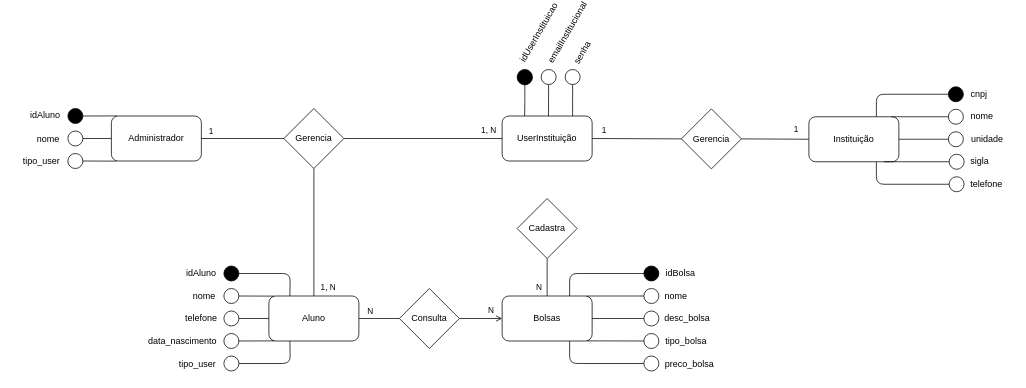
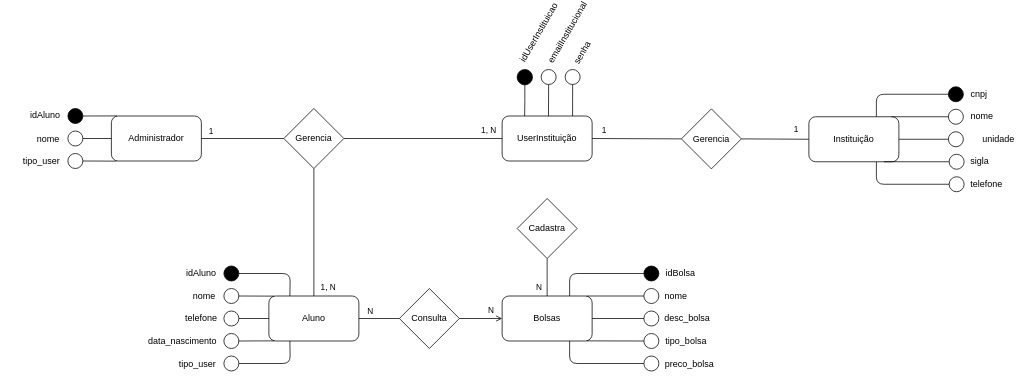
(987, 139) -> (999, 139)
